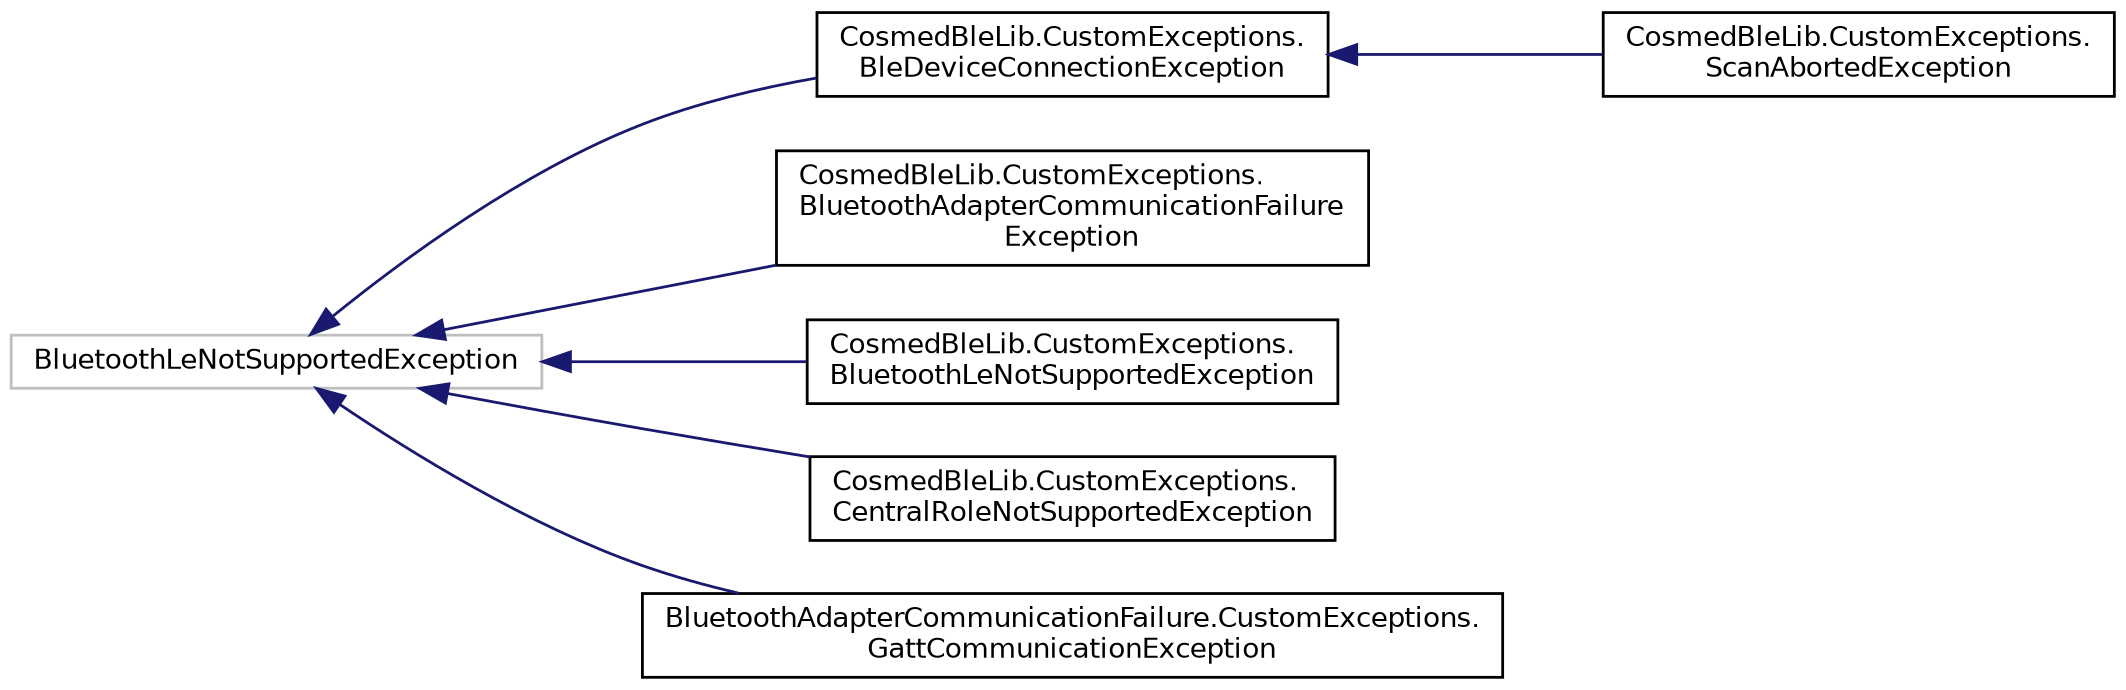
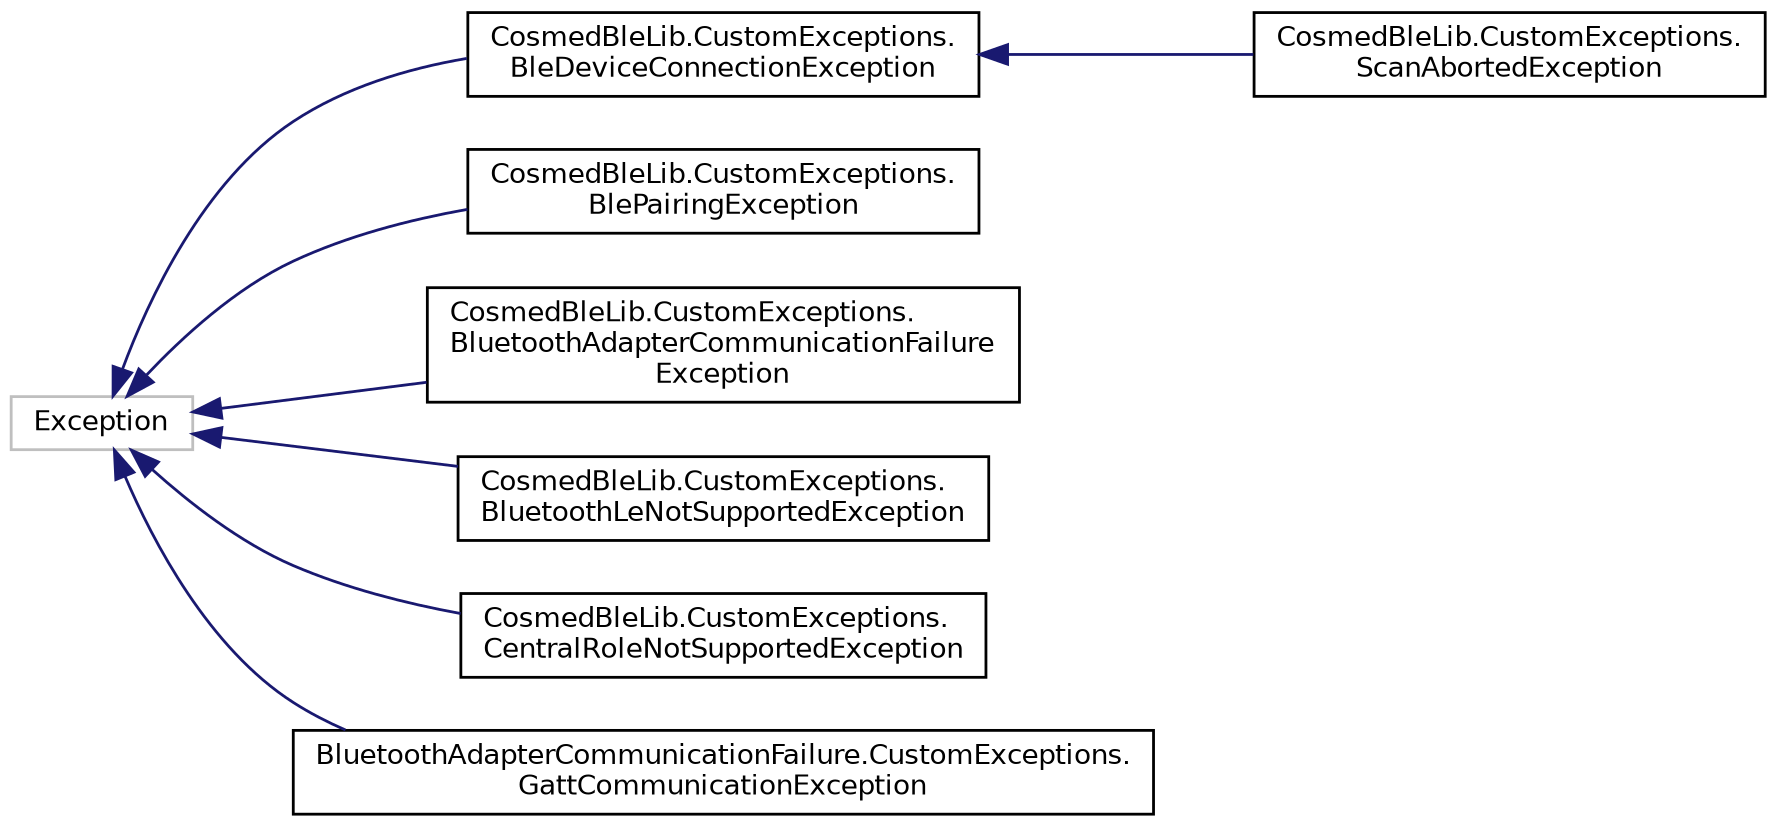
none -> (723, 191)
(277, 362) -> (102, 423)
